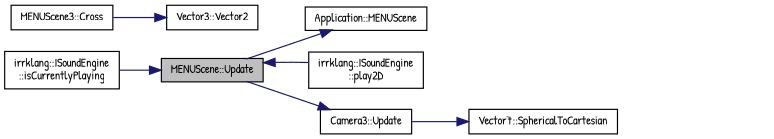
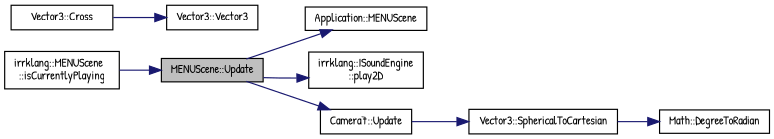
(62, 18) -> (62, 18)
(212, 18) -> (212, 18)
(292, 62) -> (280, 78)
(62, 70) -> (62, 70)
(366, 122) -> (366, 122)
(543, 122) -> (543, 122)
none -> (715, 122)
